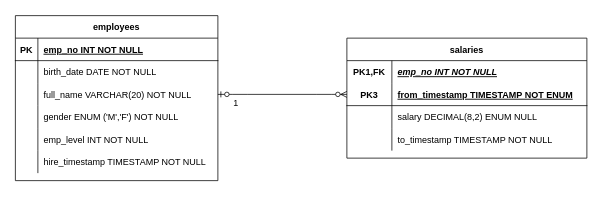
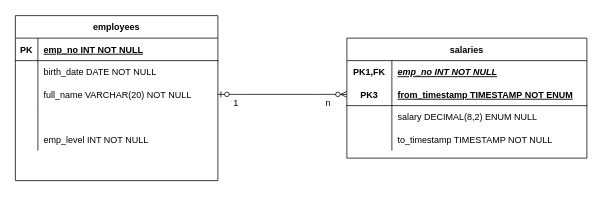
none -> (328, 103)
(128, 117) -> none
(128, 162) -> none
